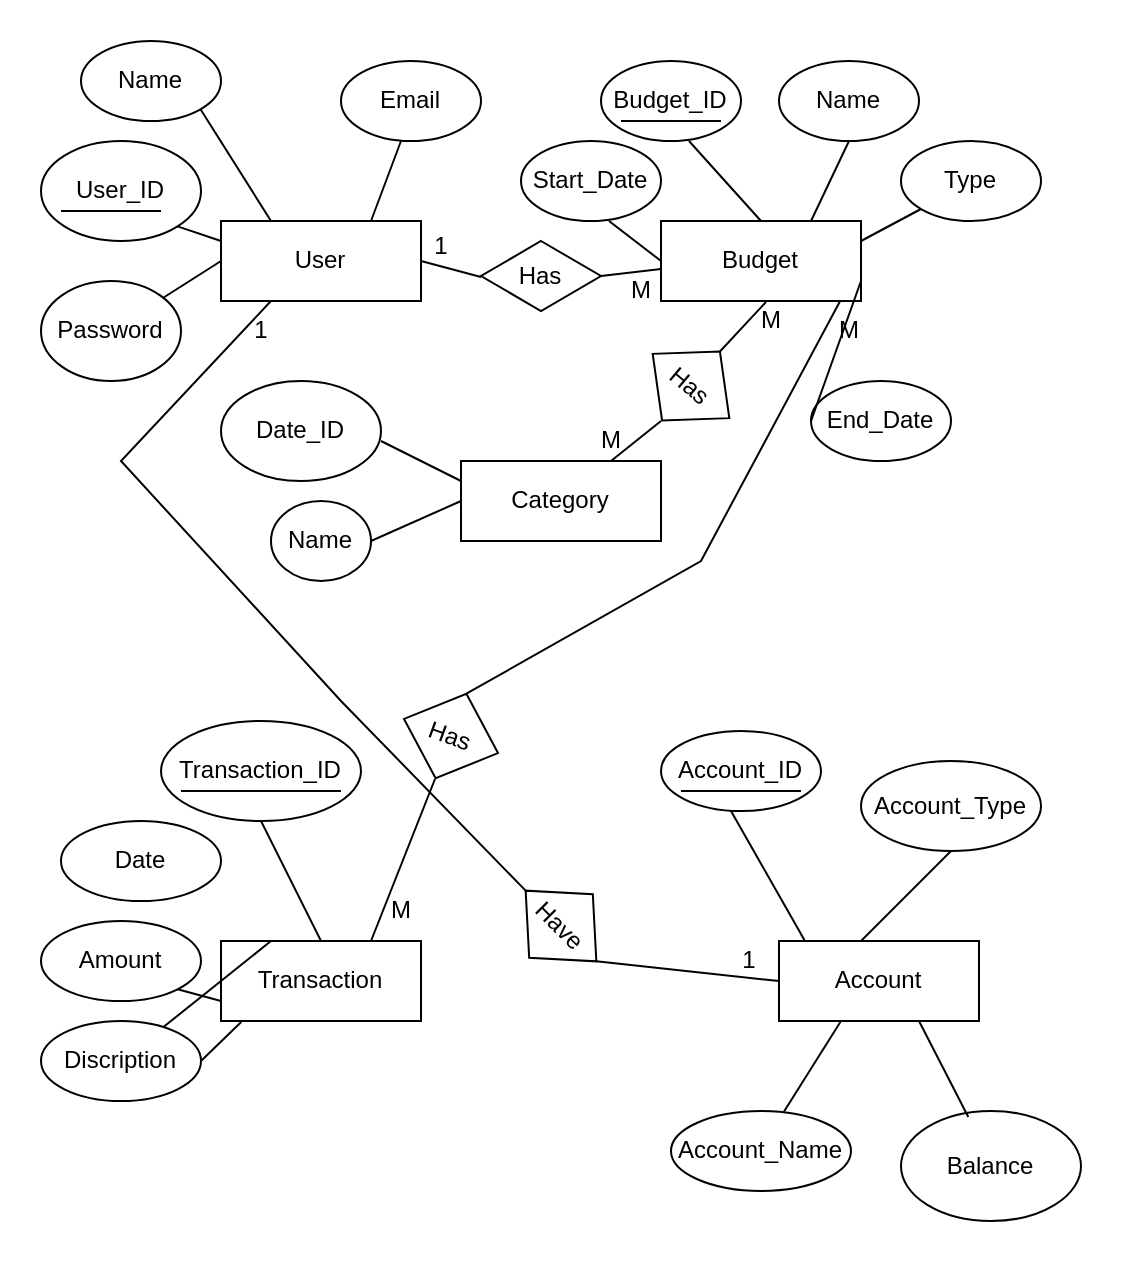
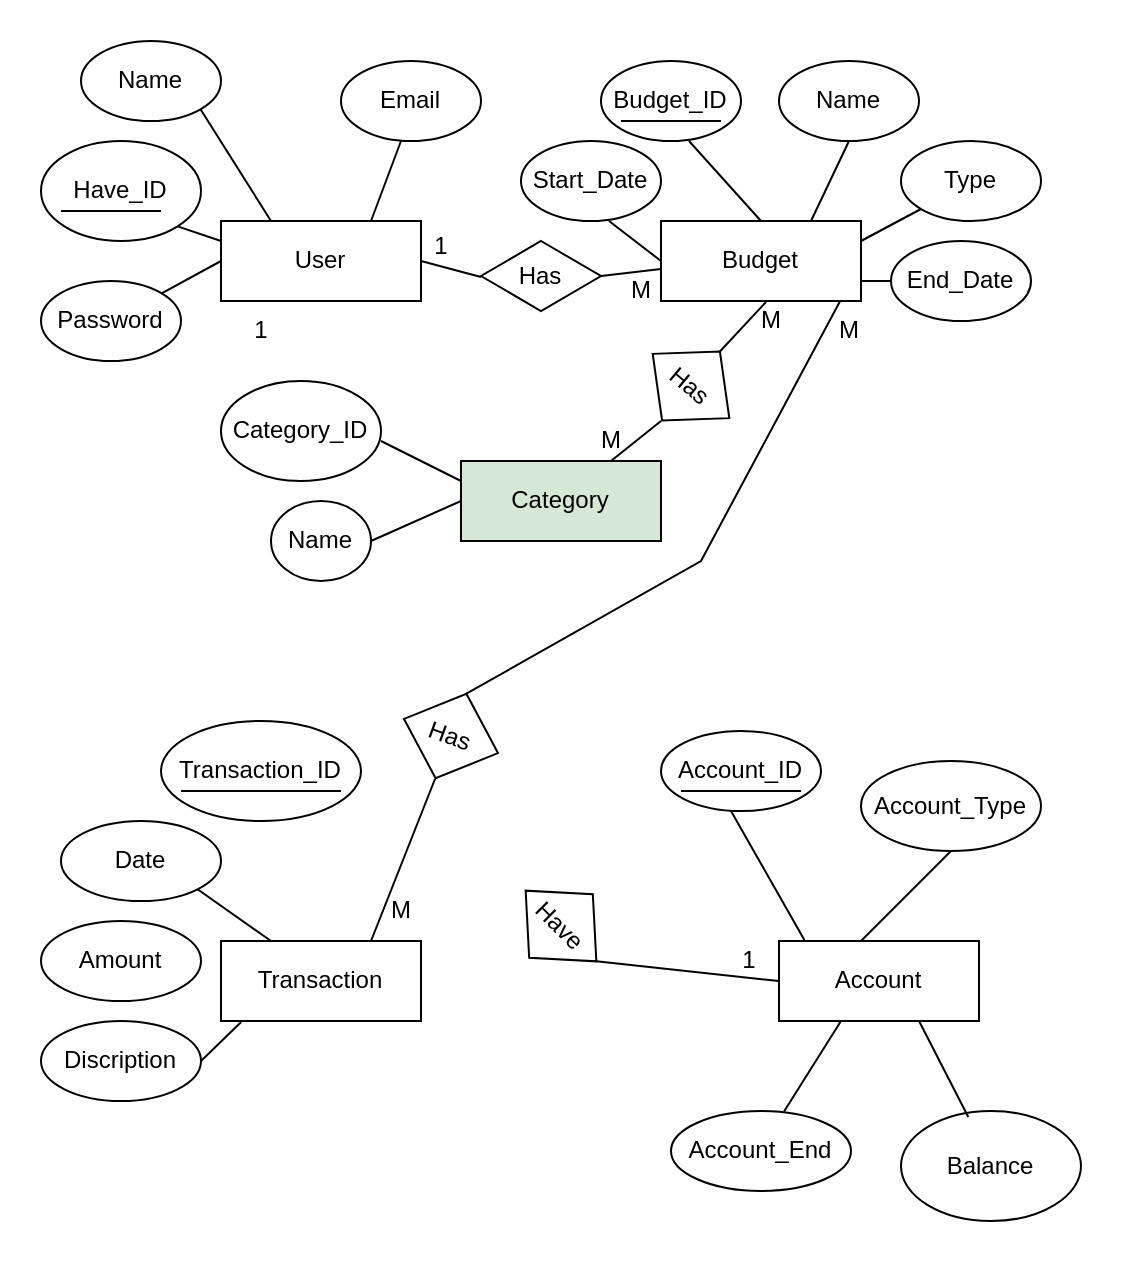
(121, 191) -> (121, 191)
(111, 331) -> (111, 321)
(881, 421) -> (961, 281)
(301, 431) -> (301, 431)
(561, 501) -> (561, 501)
(246, 598) -> none
(291, 881) -> none
(218, 984) -> (235, 915)
(199, 995) -> none
(761, 1151) -> (761, 1151)
